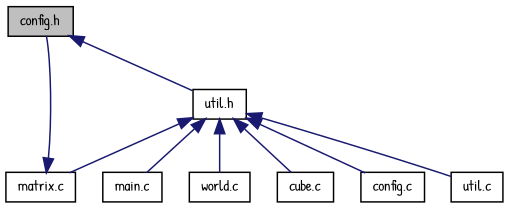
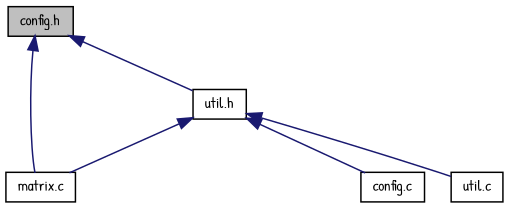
(51, 97) -> (31, 112)
(132, 187) -> none
(220, 187) -> none
(305, 187) -> none
